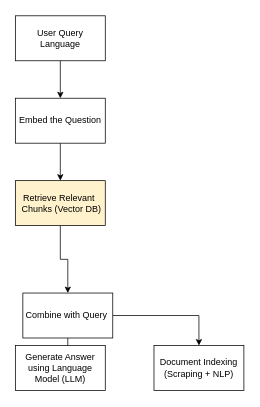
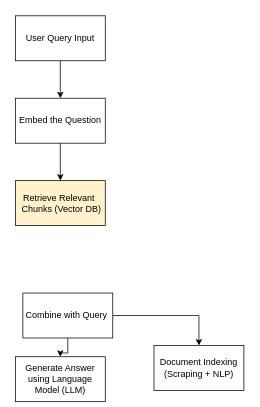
(60, 38) -> (60, 38)
(61, 259) -> none
(60, 368) -> (60, 379)
